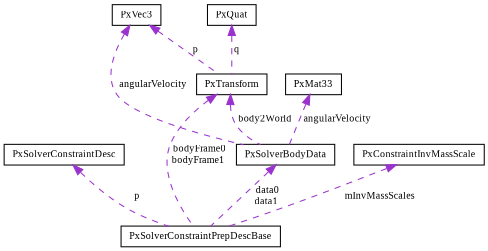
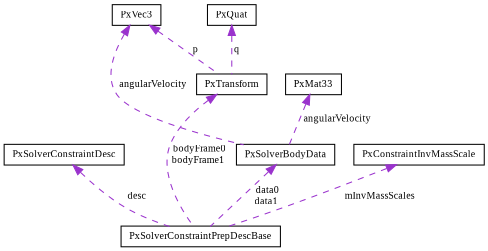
(239, 129) -> none
(136, 196) -> (136, 196)
